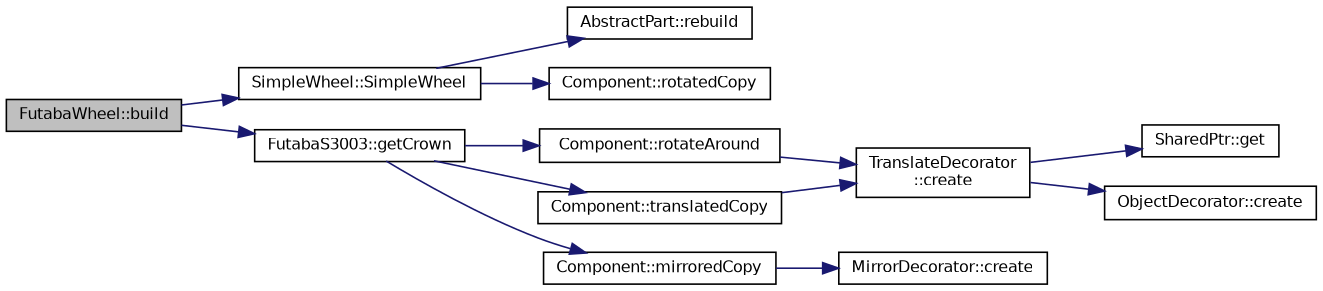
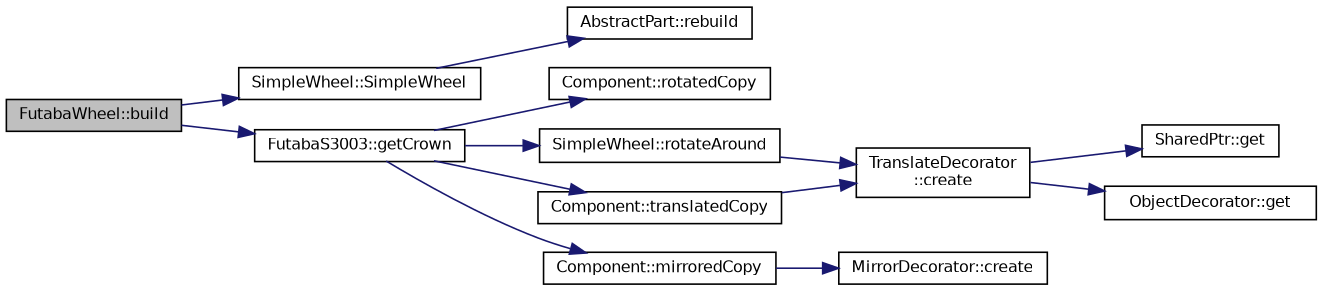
(507, 84) -> (502, 116)
(660, 146) -> (660, 146)
(1210, 203) -> (1210, 203)
